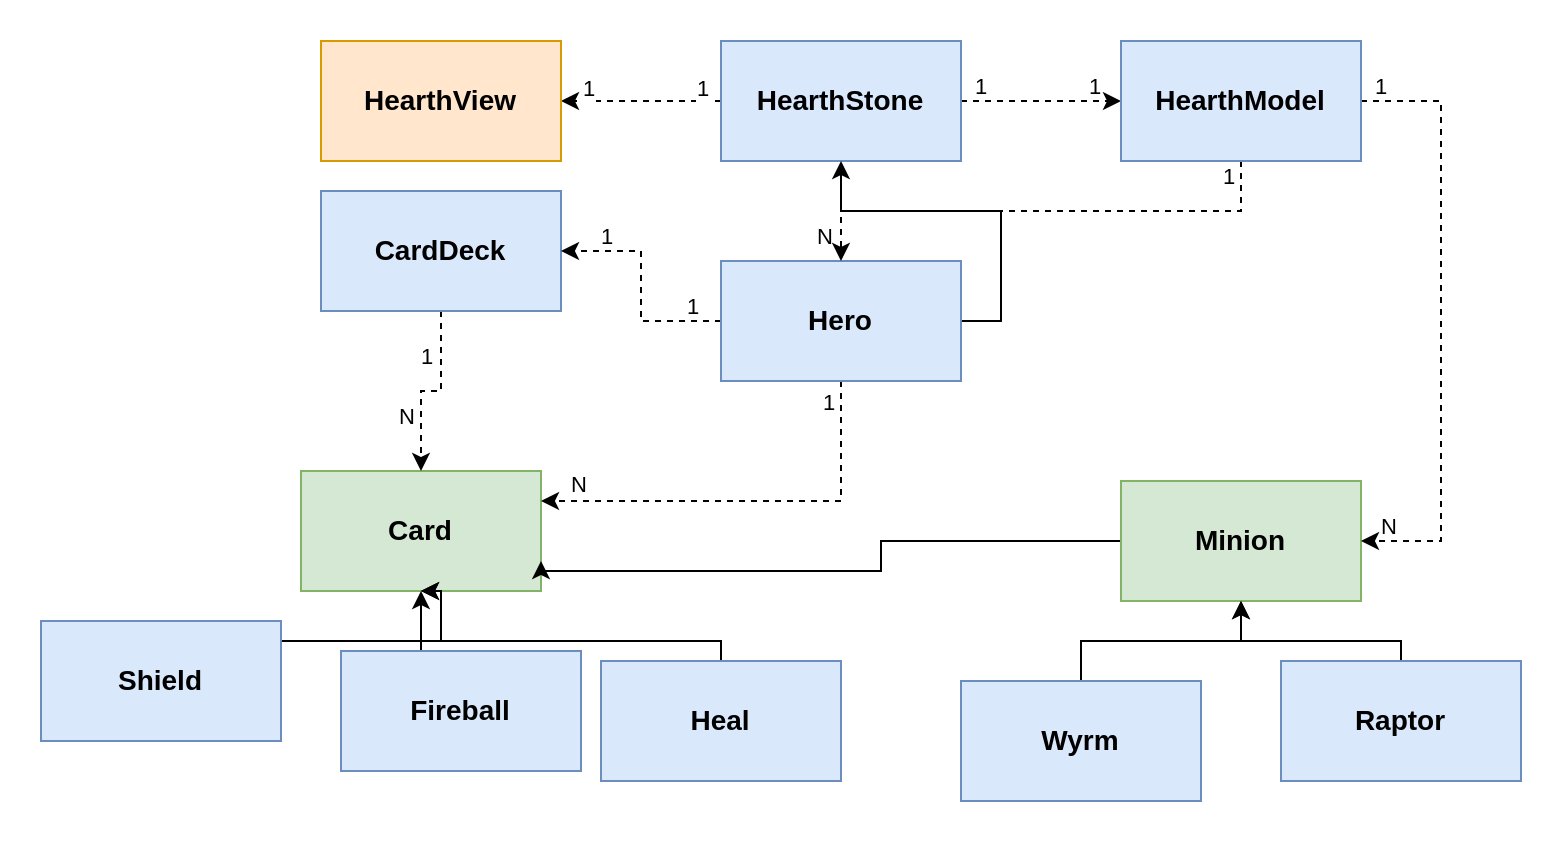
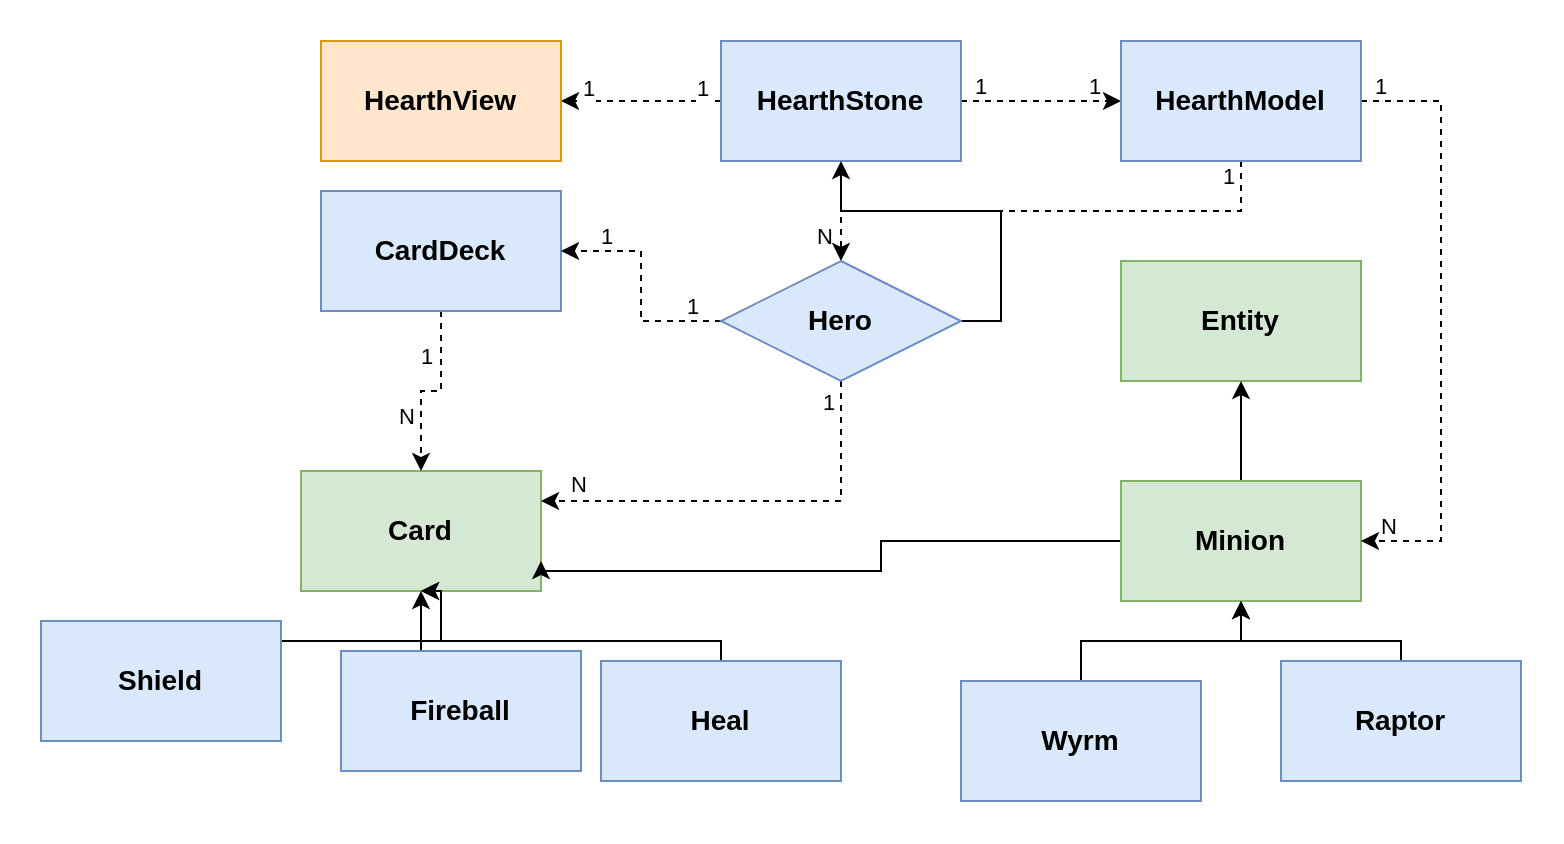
(841, 321) -> (841, 321)
none -> (1241, 321)
none -> (1241, 438)
